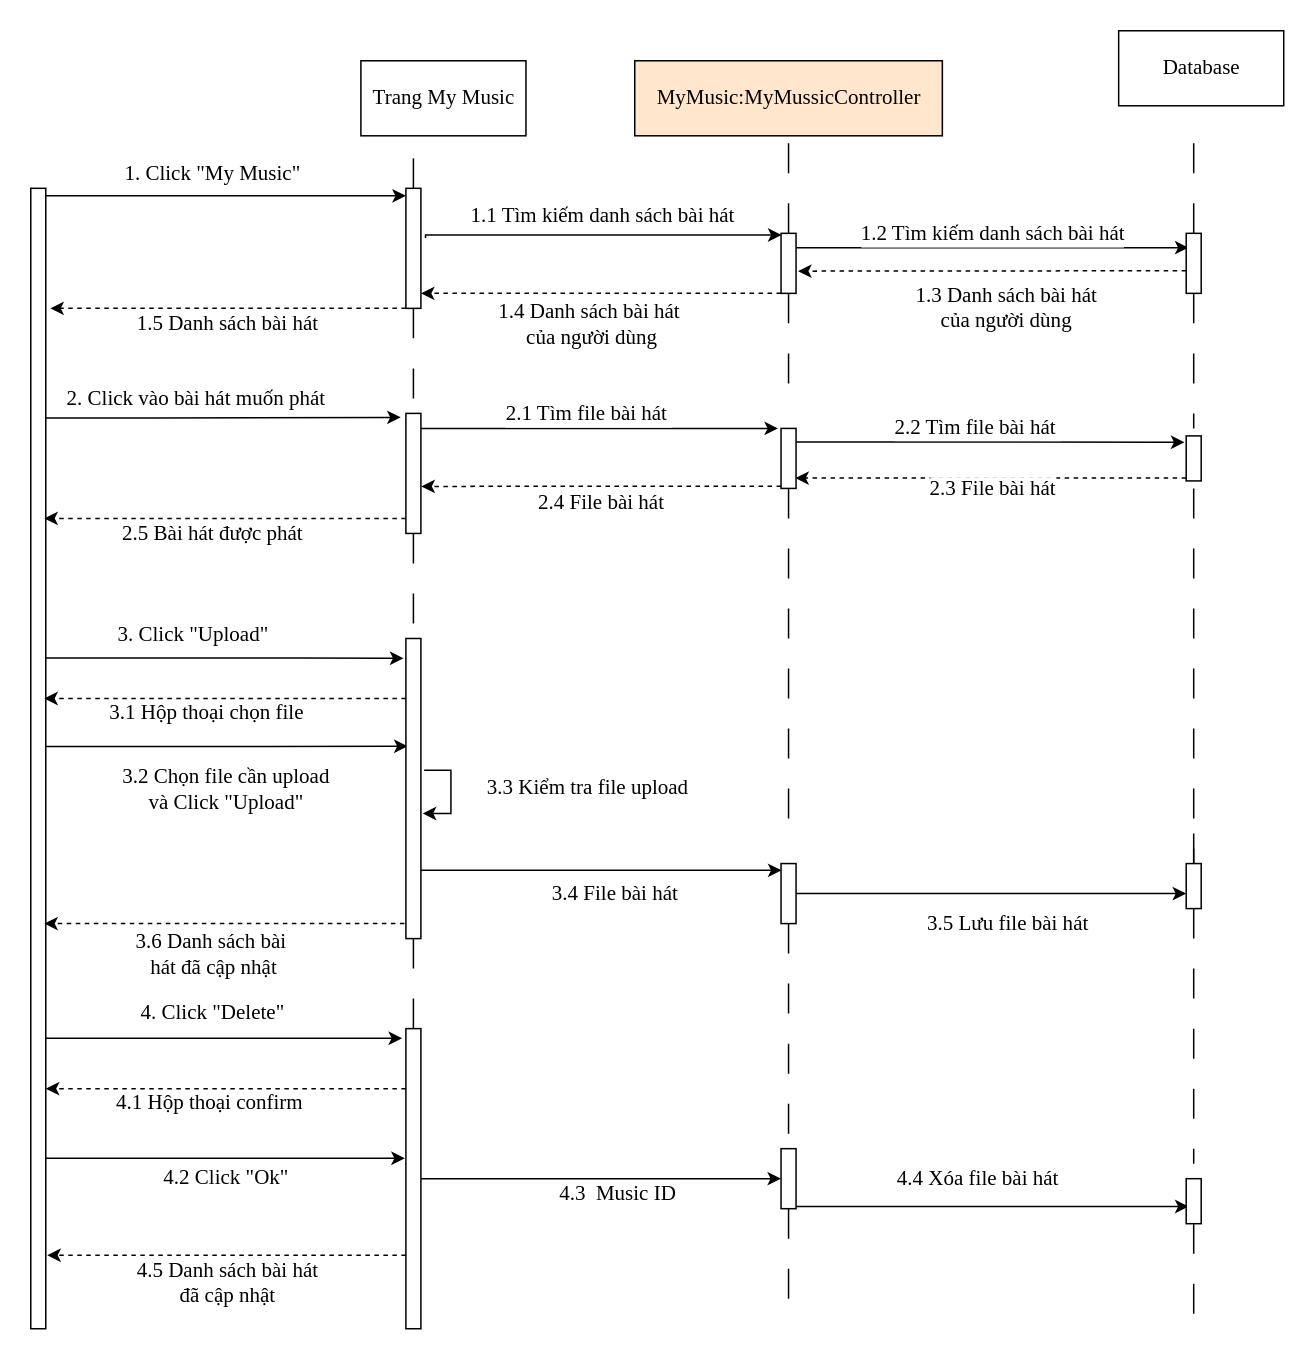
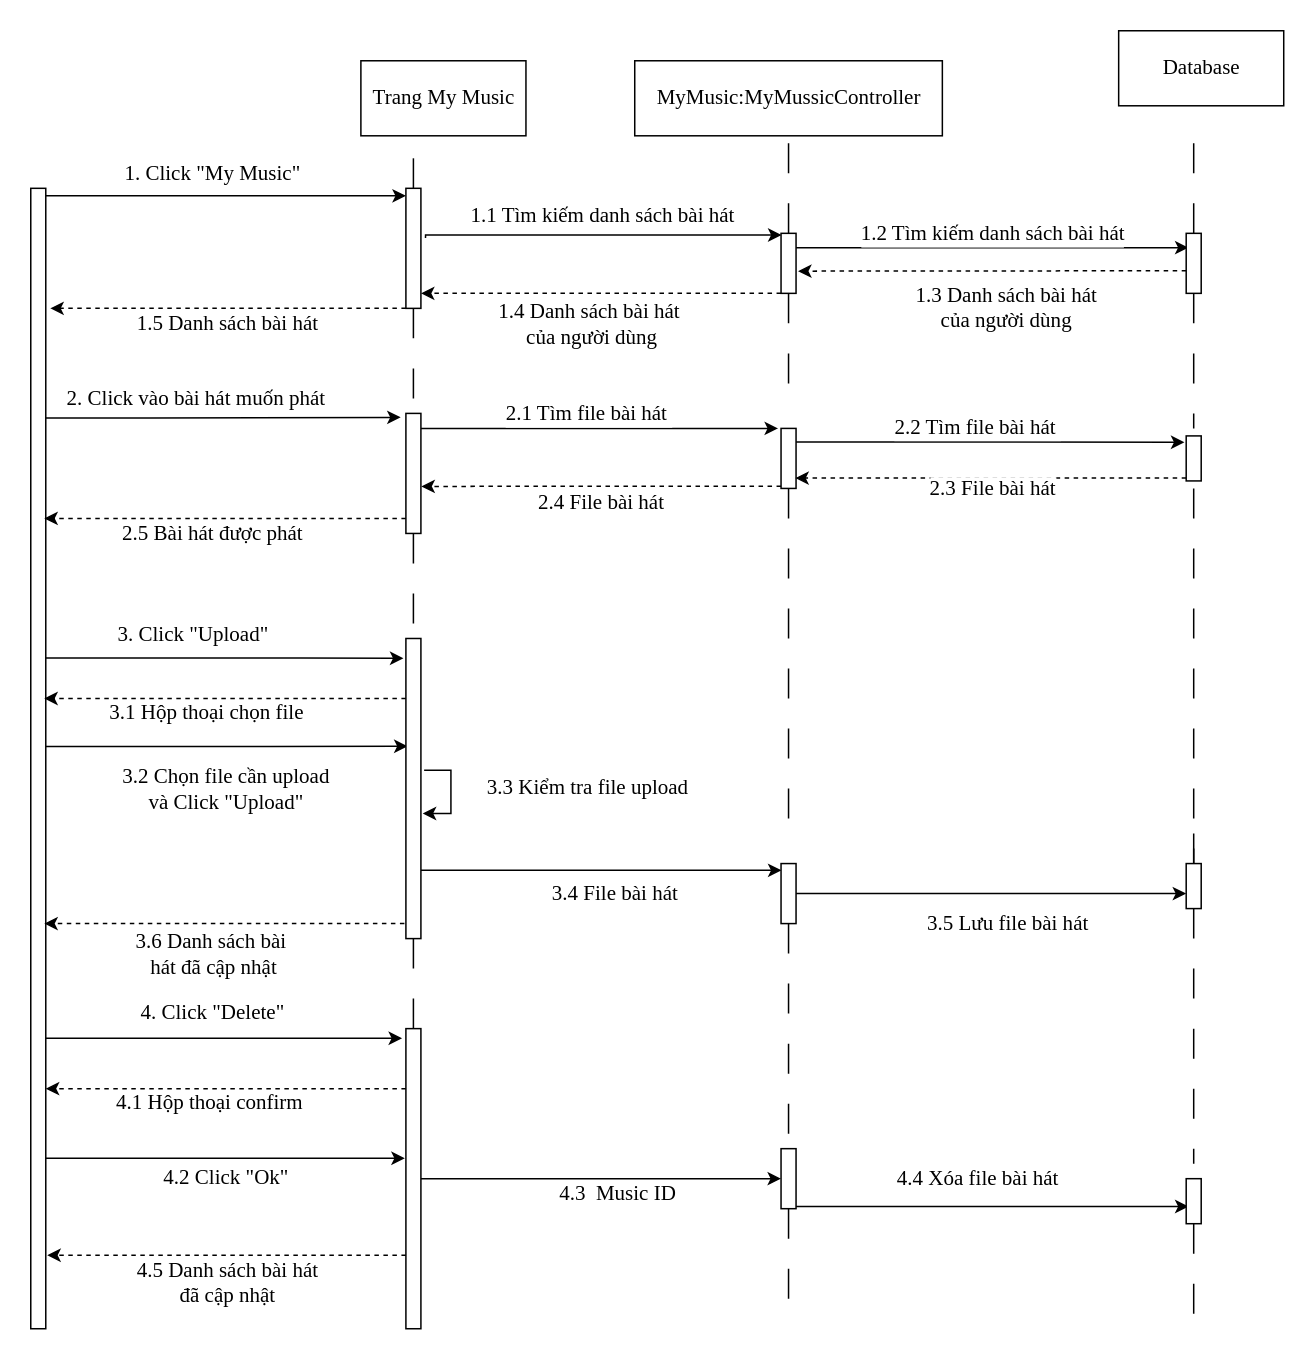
(788, 98) -> (788, 98)
